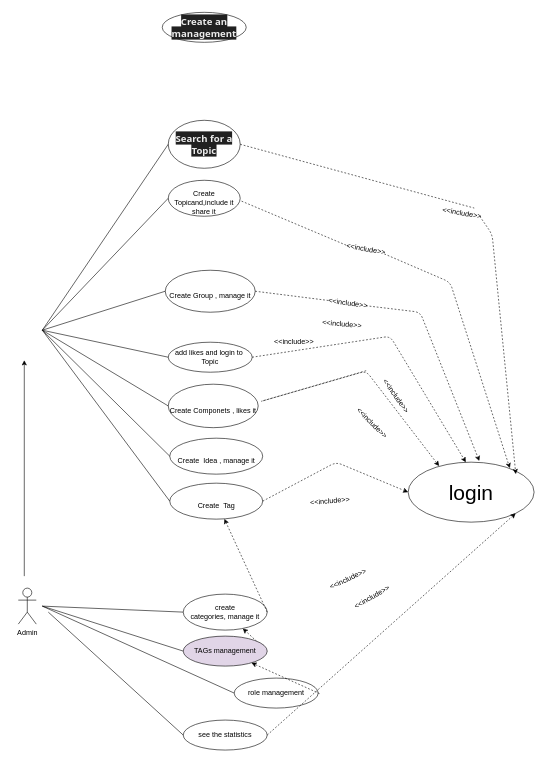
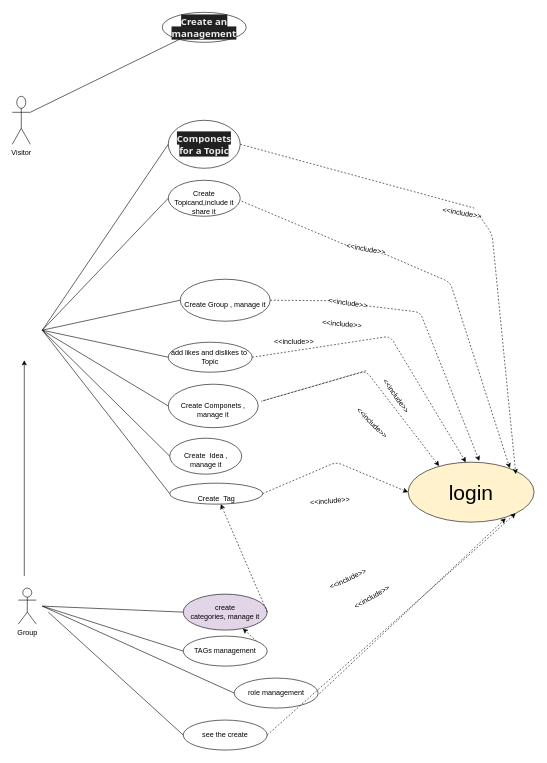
none -> (106, 75)
none -> (21, 120)
(204, 144) -> (204, 144)
(210, 291) -> (225, 300)
(210, 357) -> (210, 357)
(213, 406) -> (213, 406)
(216, 456) -> (206, 456)
(471, 492) -> (471, 492)
(216, 501) -> (216, 494)
(225, 612) -> (225, 612)
(28, 633) -> (28, 633)
(225, 651) -> (225, 651)
(261, 668) -> (333, 681)
(225, 735) -> (225, 735)
